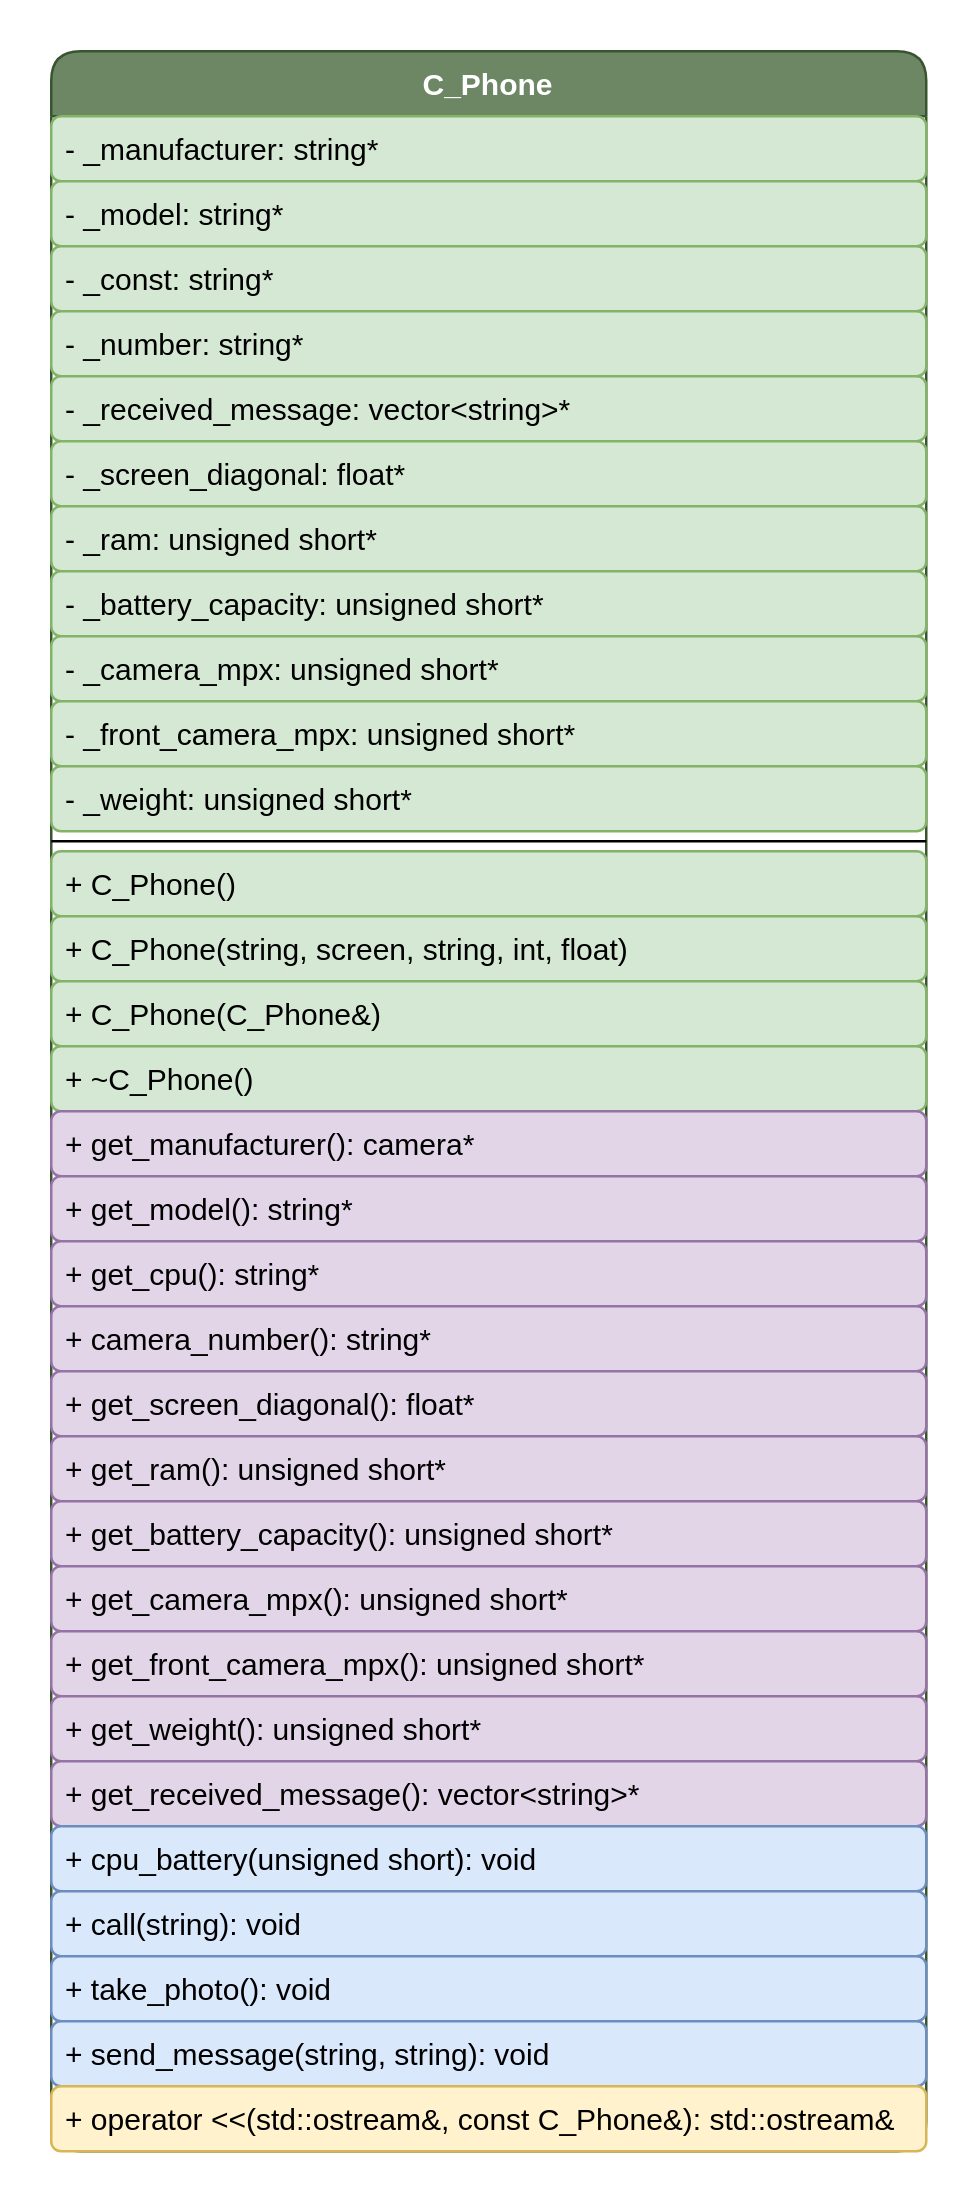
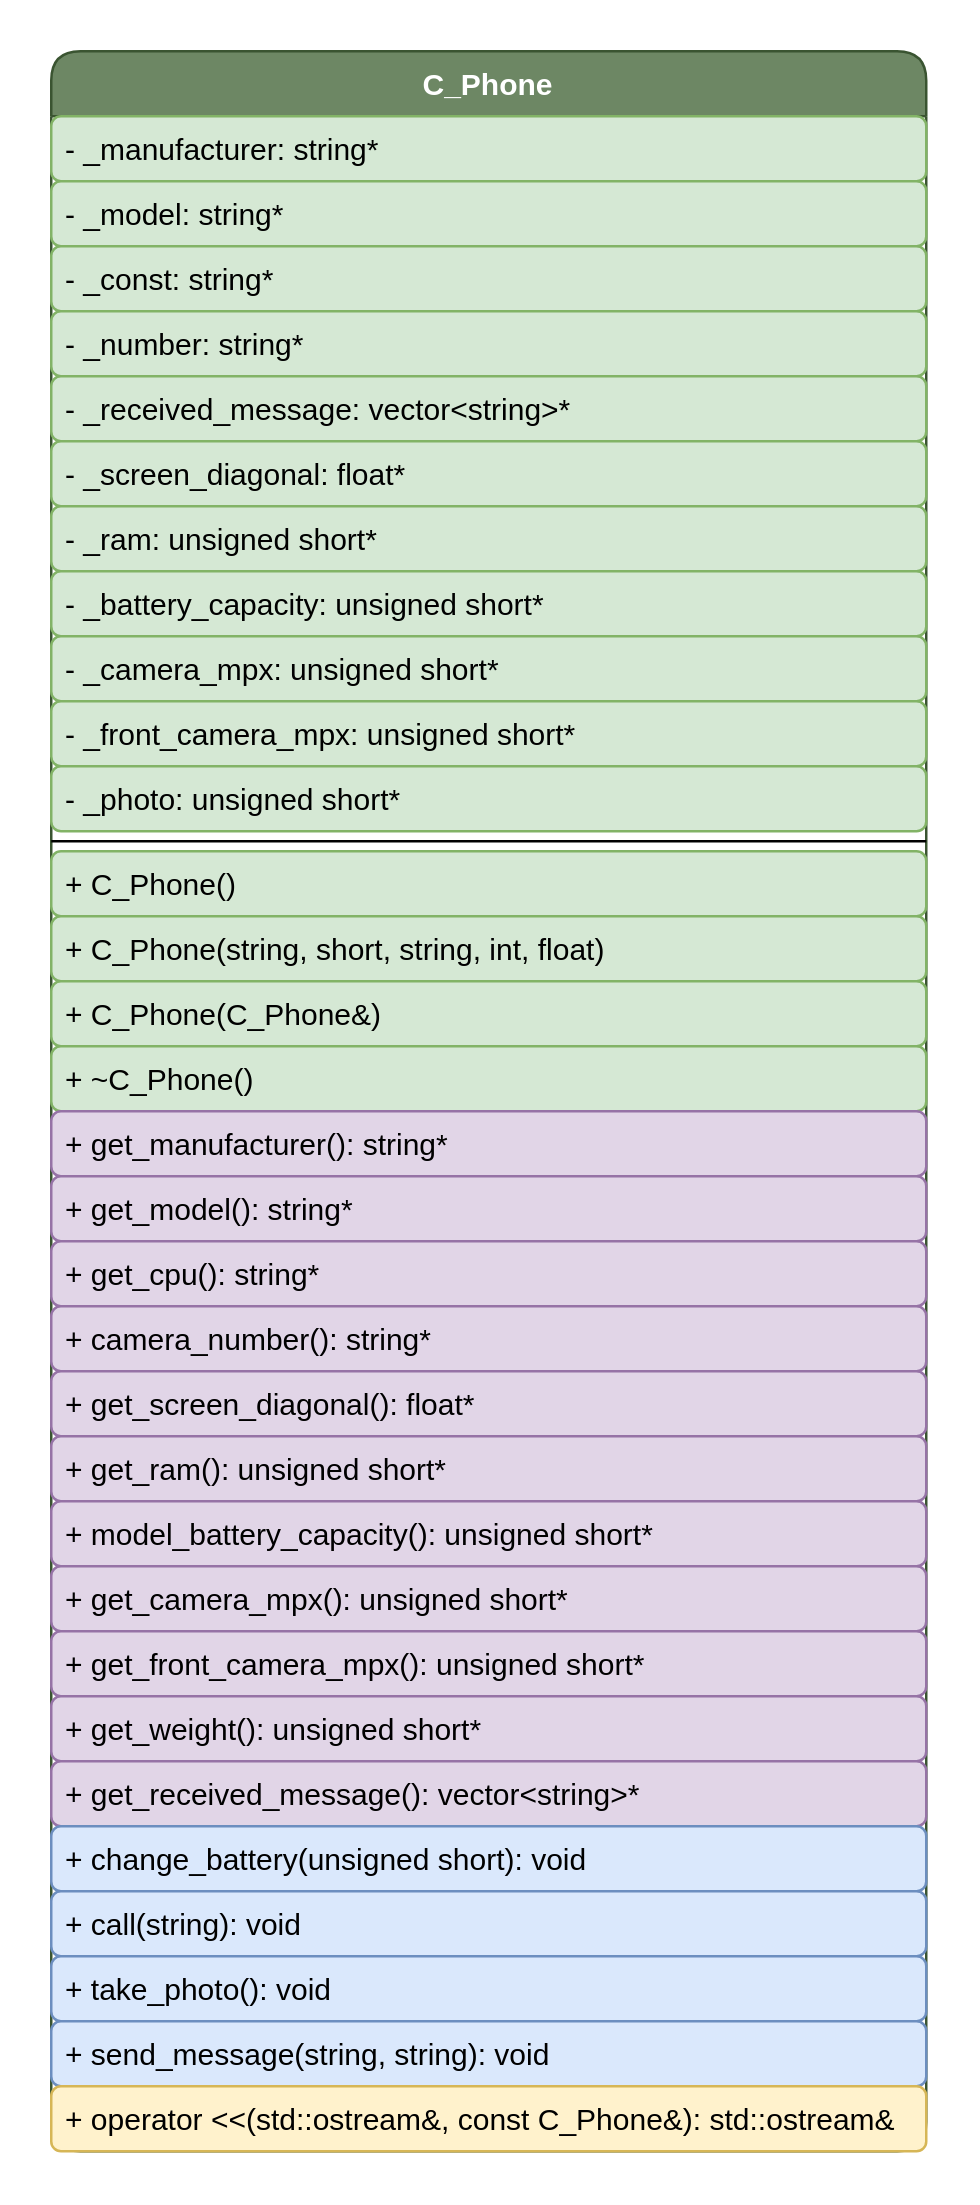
(260, 800) -> (256, 800)
(392, 950) -> (384, 950)
(297, 1145) -> (293, 1145)
(386, 1535) -> (399, 1535)
(336, 1860) -> (361, 1860)
